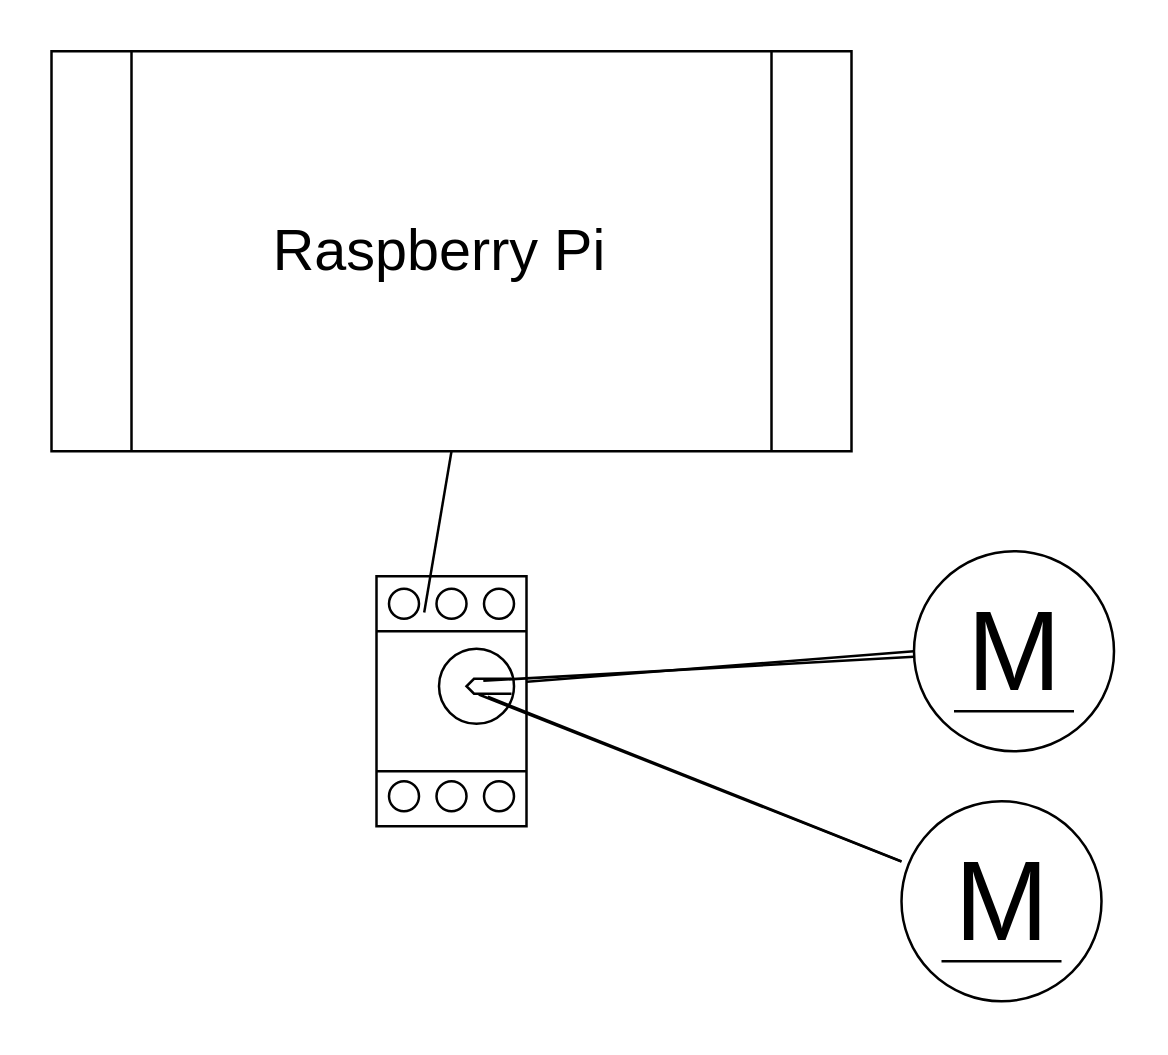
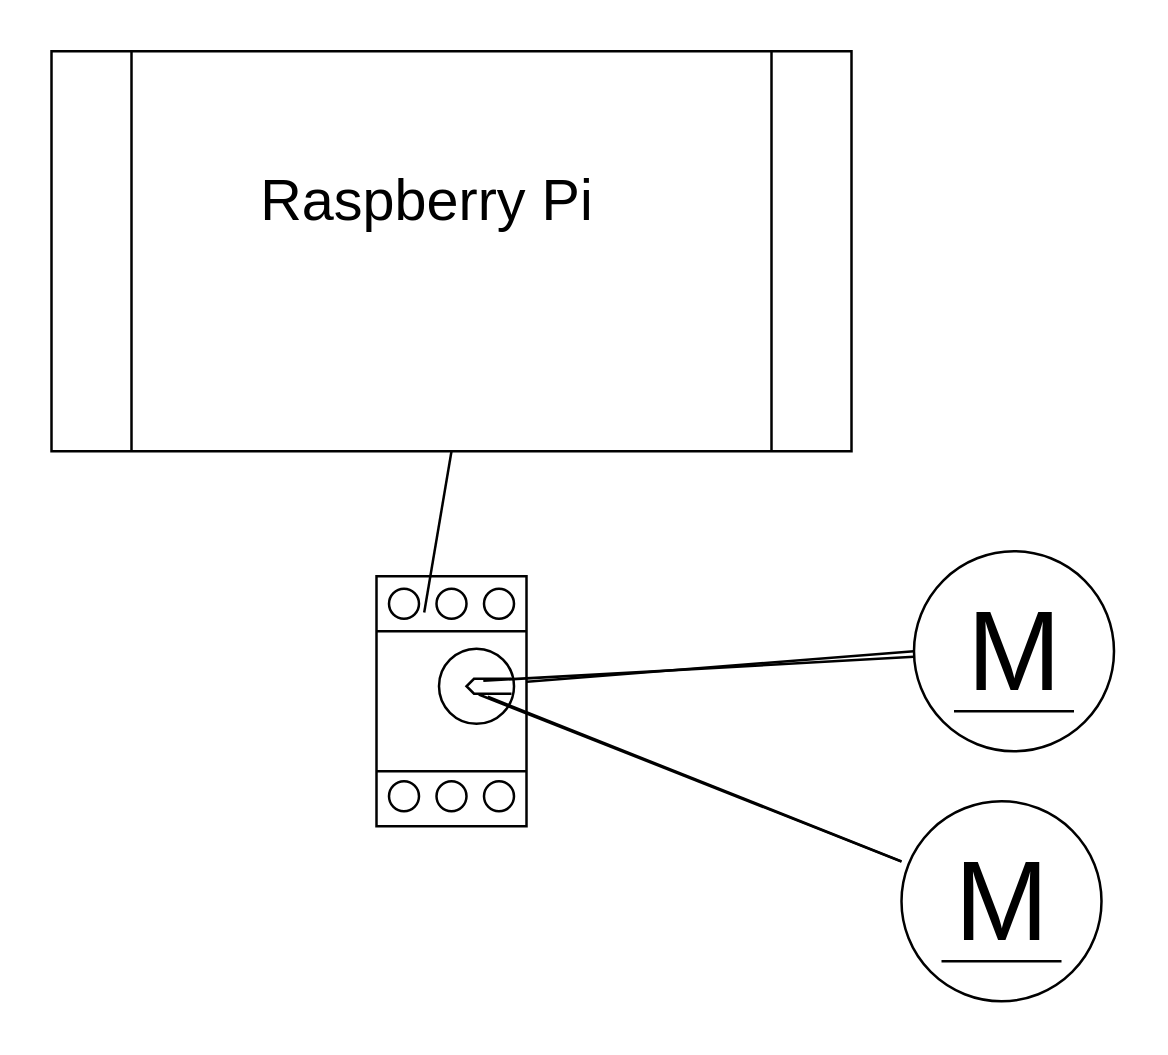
(439, 251) -> (426, 201)
